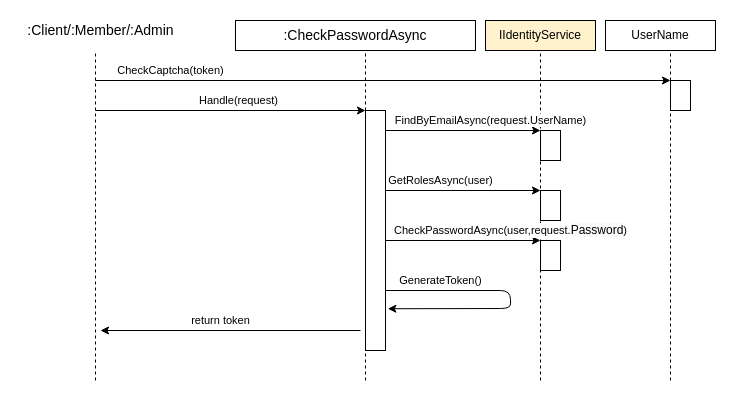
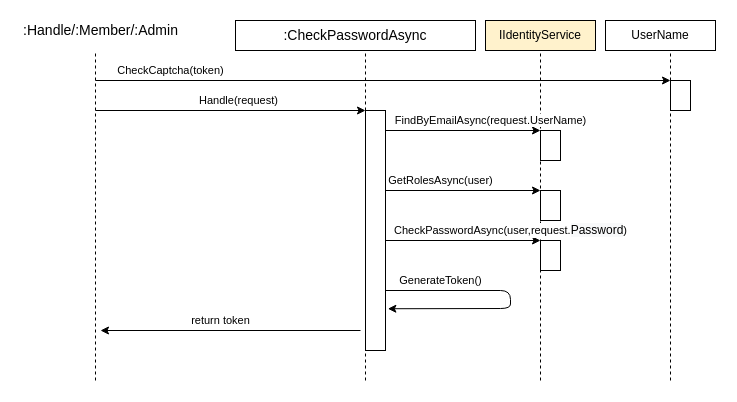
(101, 31) -> (101, 31)
